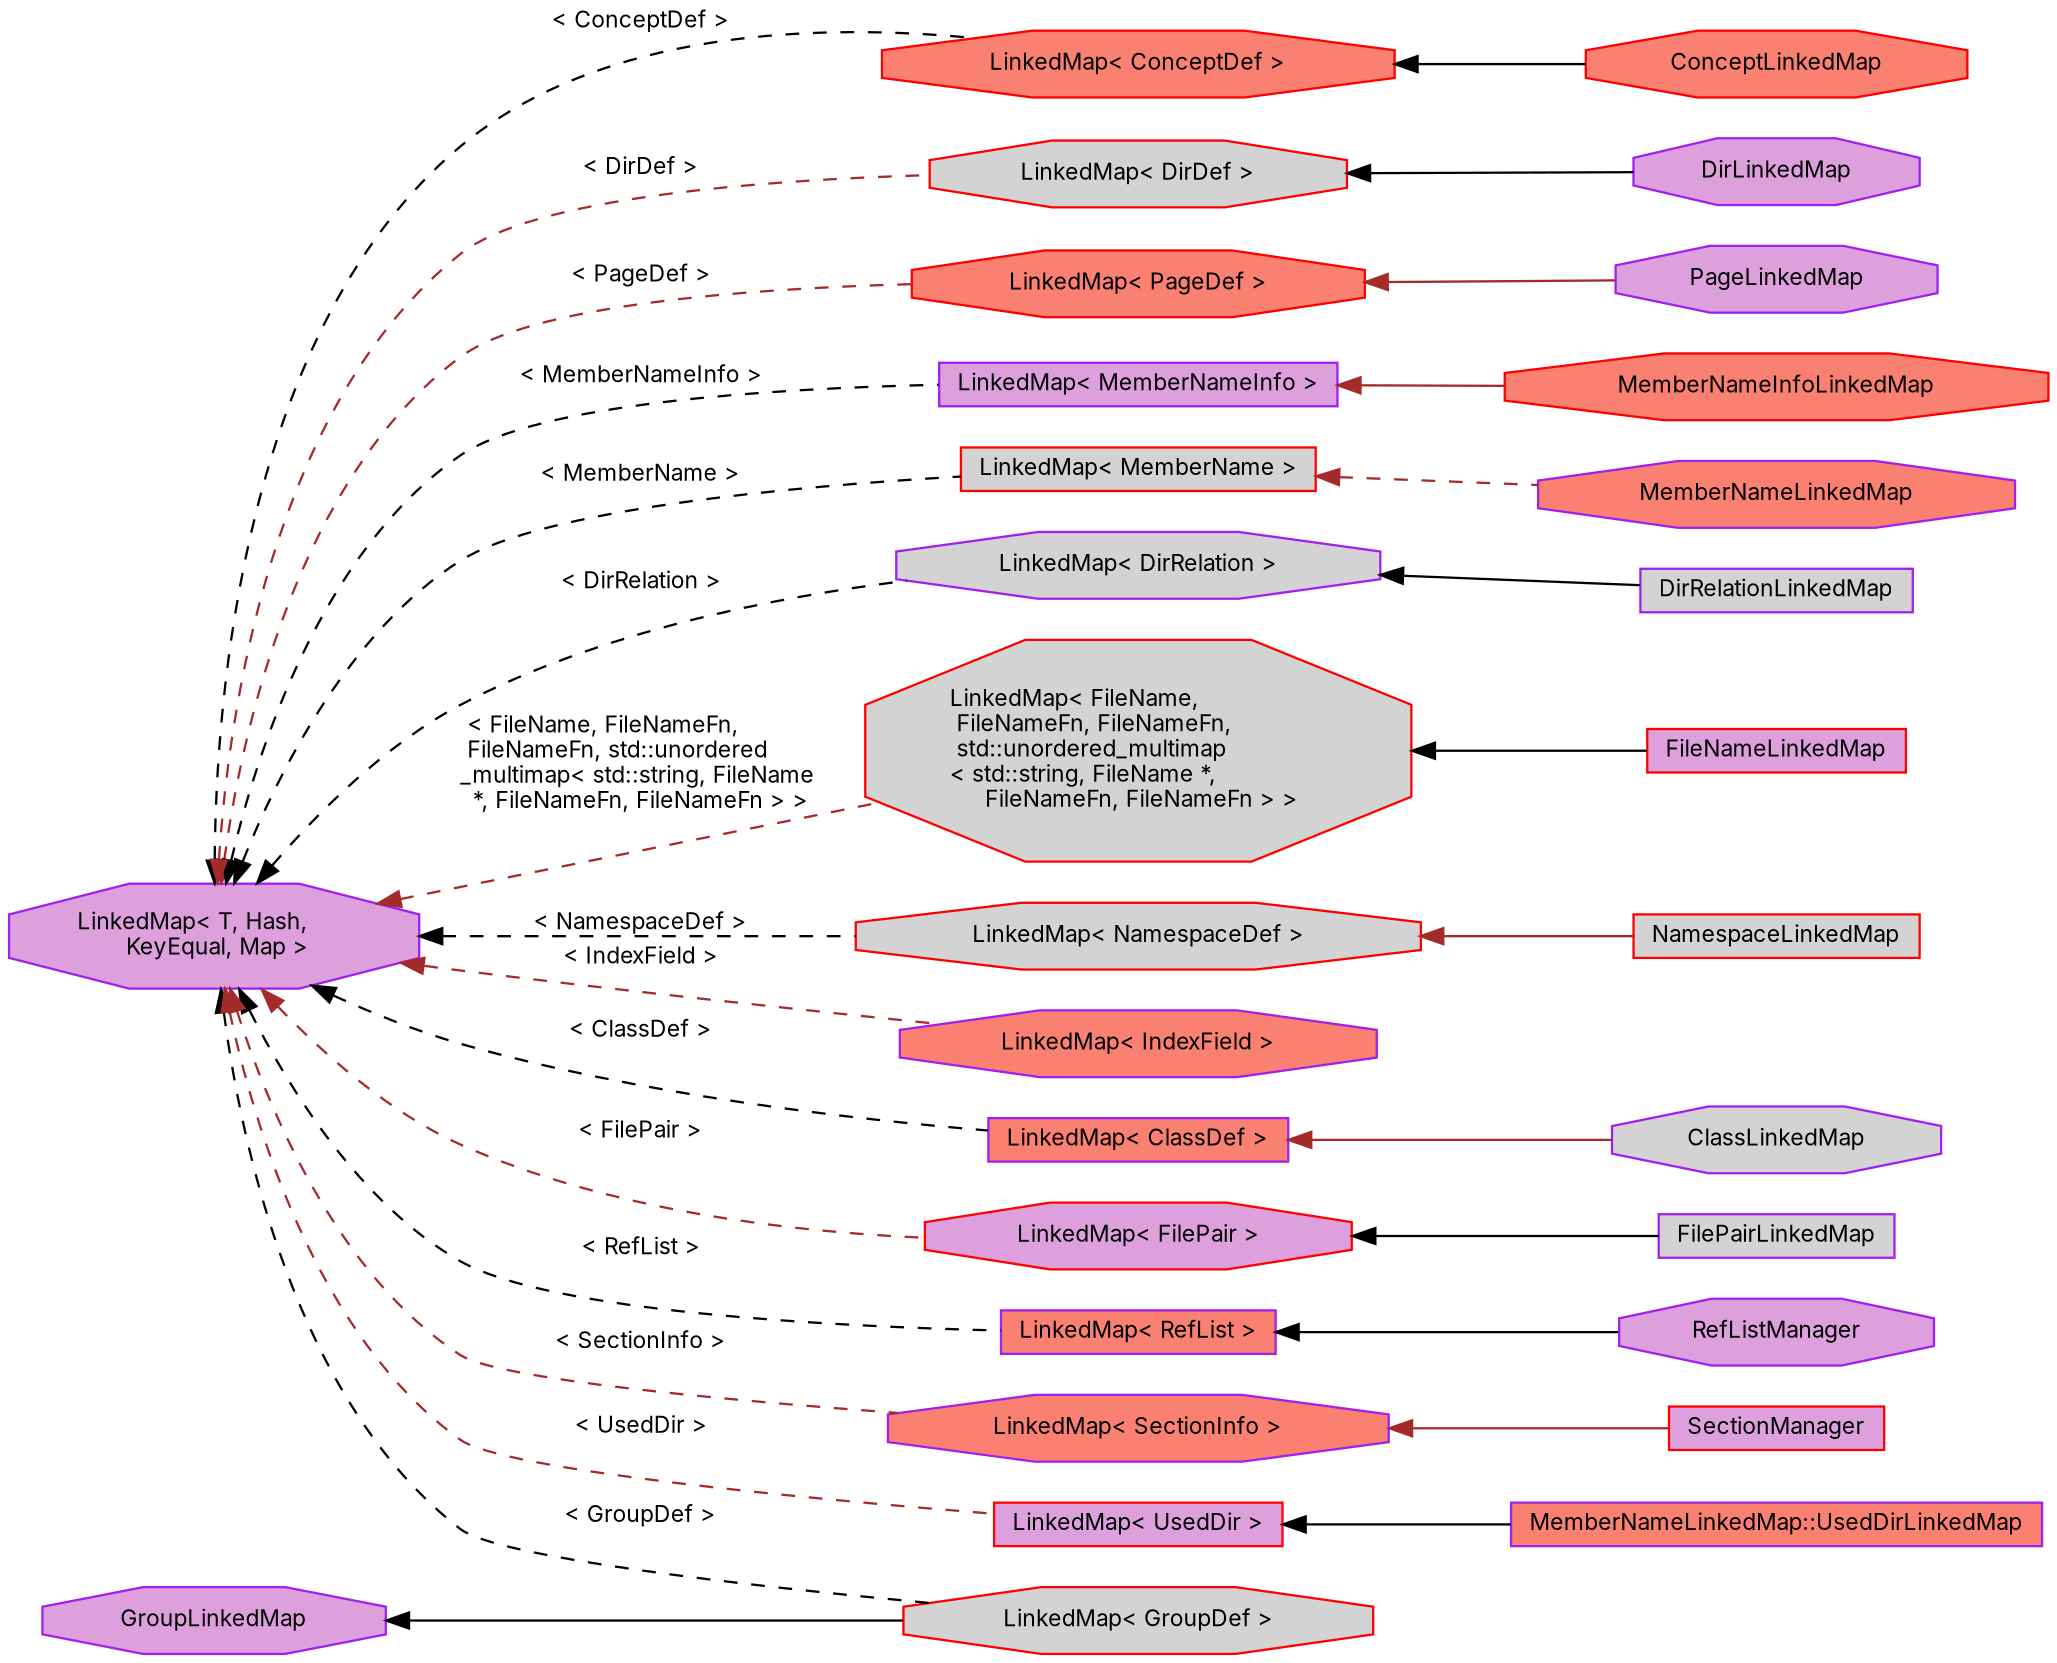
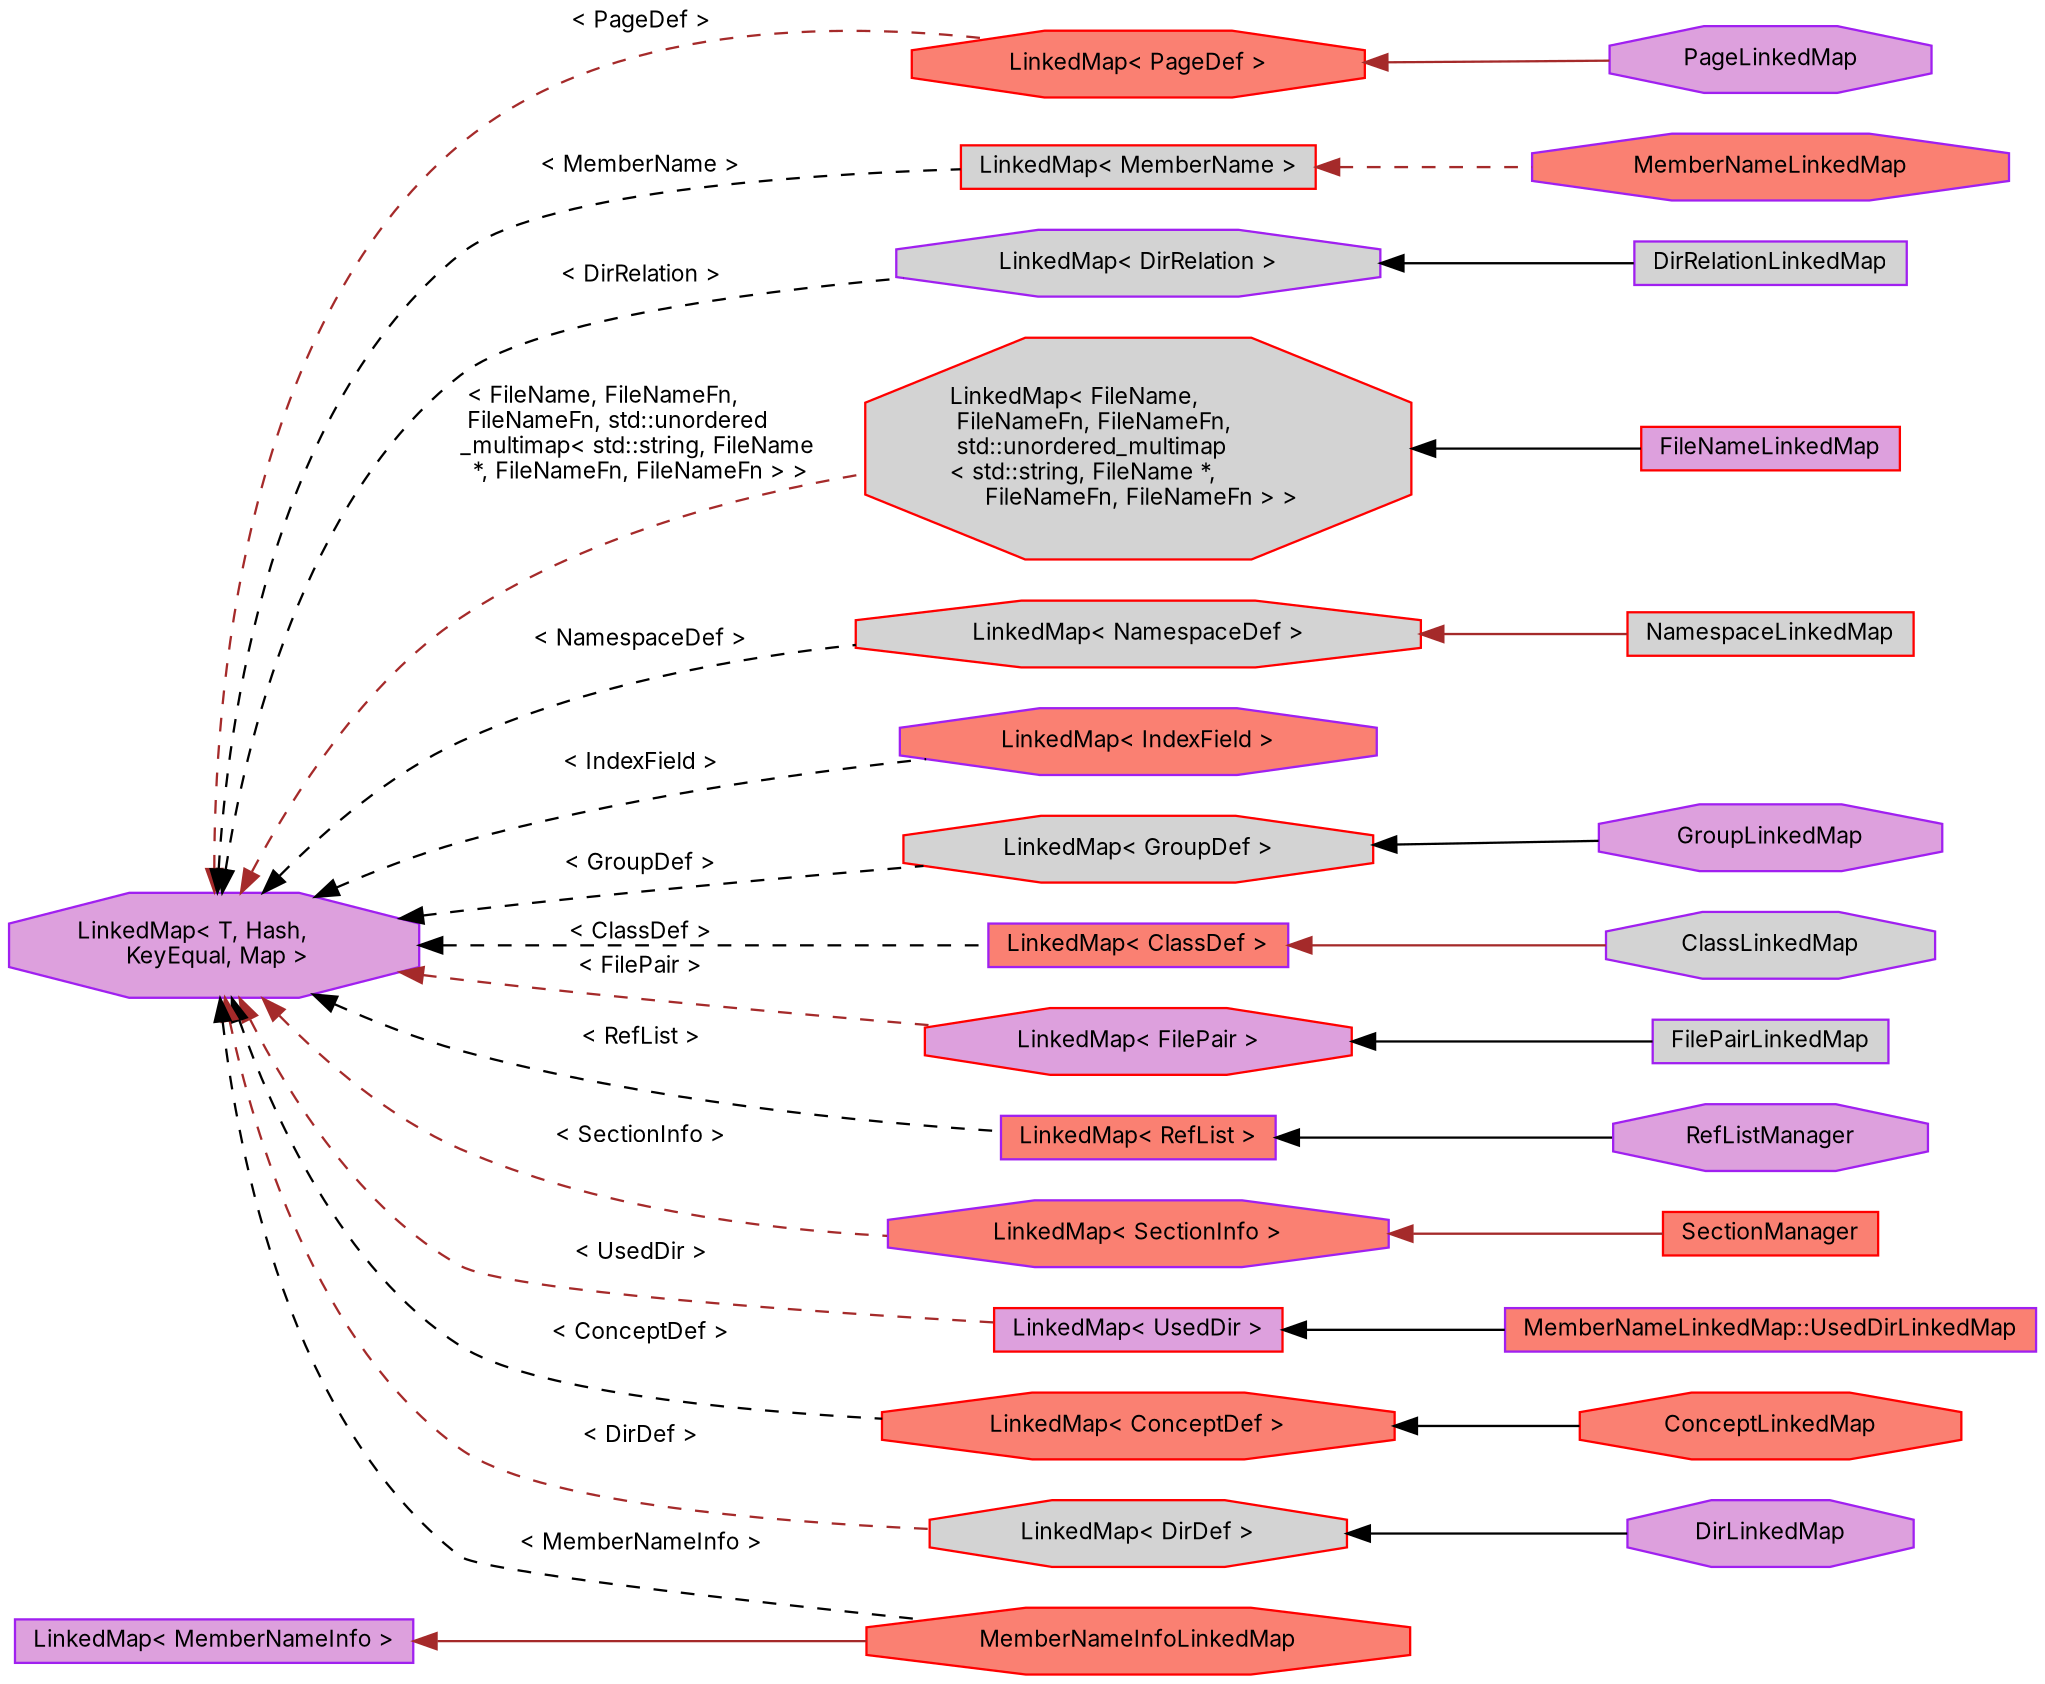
(466, 453) -> (413, 1512)
(682, 997) -> (627, 804)
(1777, 1428) -> (1771, 1234)
(656, 1621) -> (1497, 843)
